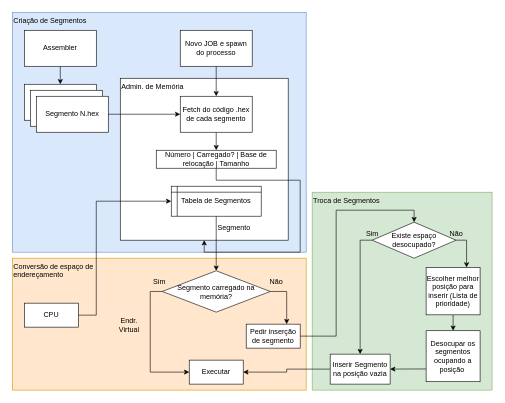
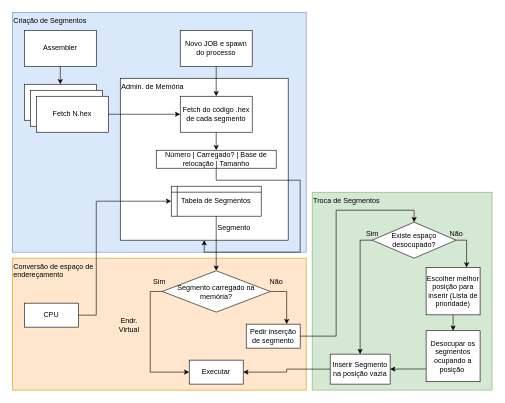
(72, 114) -> (72, 114)
